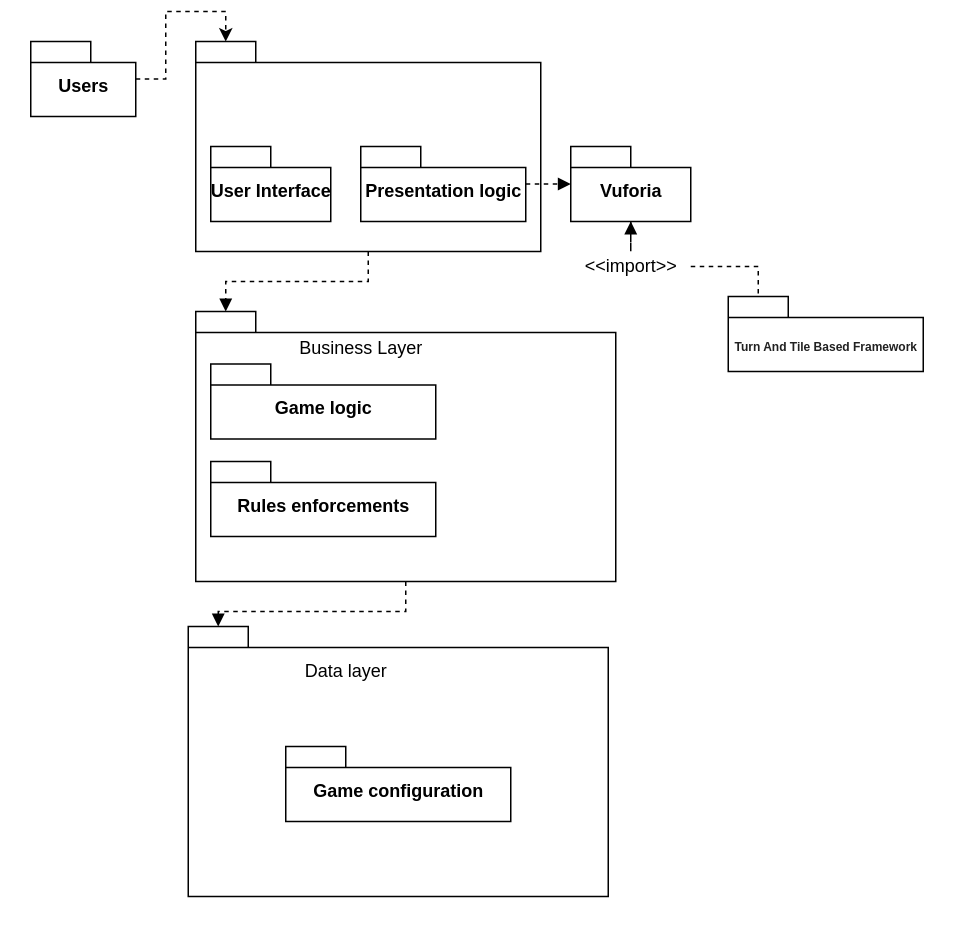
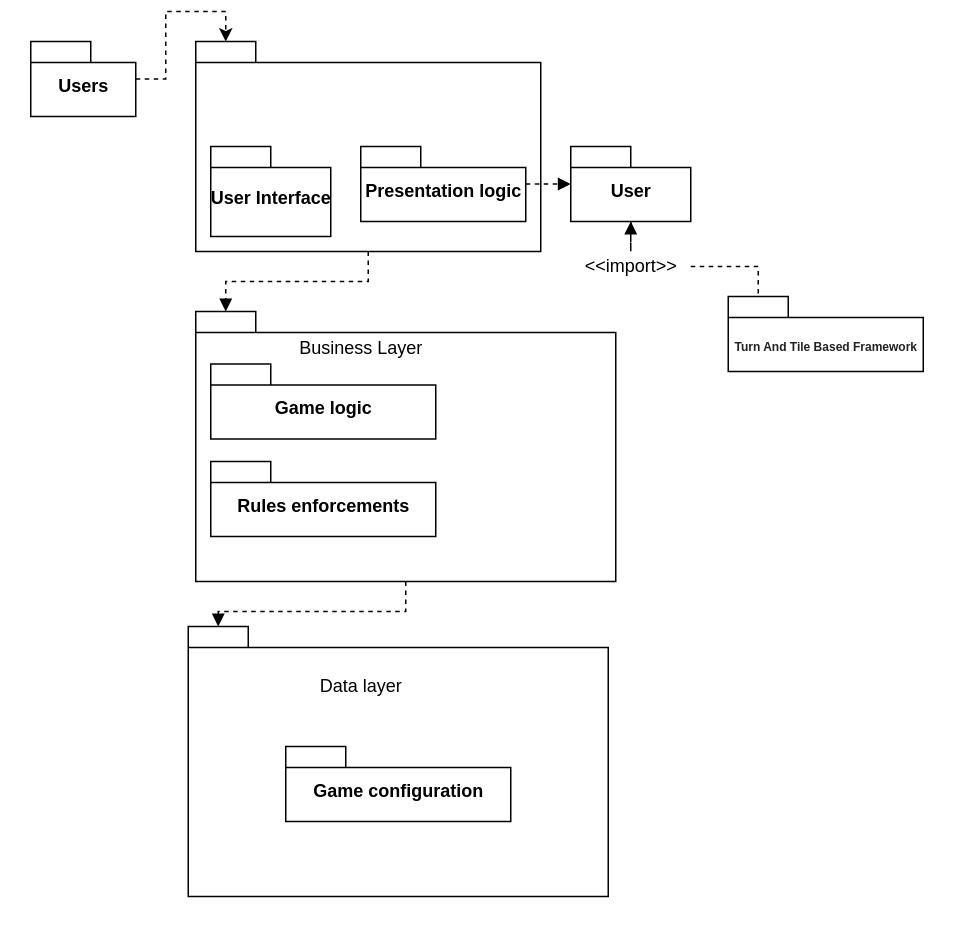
(271, 184) -> (271, 191)
(632, 191) -> (632, 191)
(346, 671) -> (361, 686)
